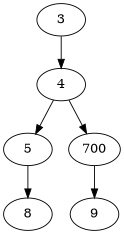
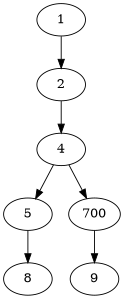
none -> (61, 20)
(61, 20) -> (61, 85)
